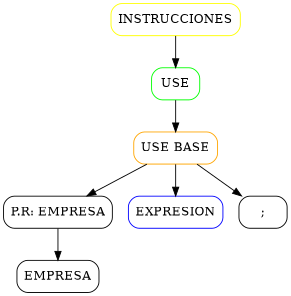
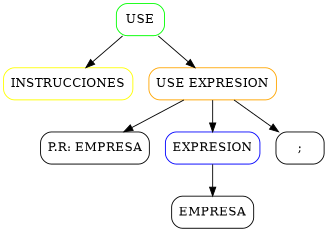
(176, 47) -> (108, 49)
(176, 148) -> (213, 84)
(58, 240) -> (213, 176)
